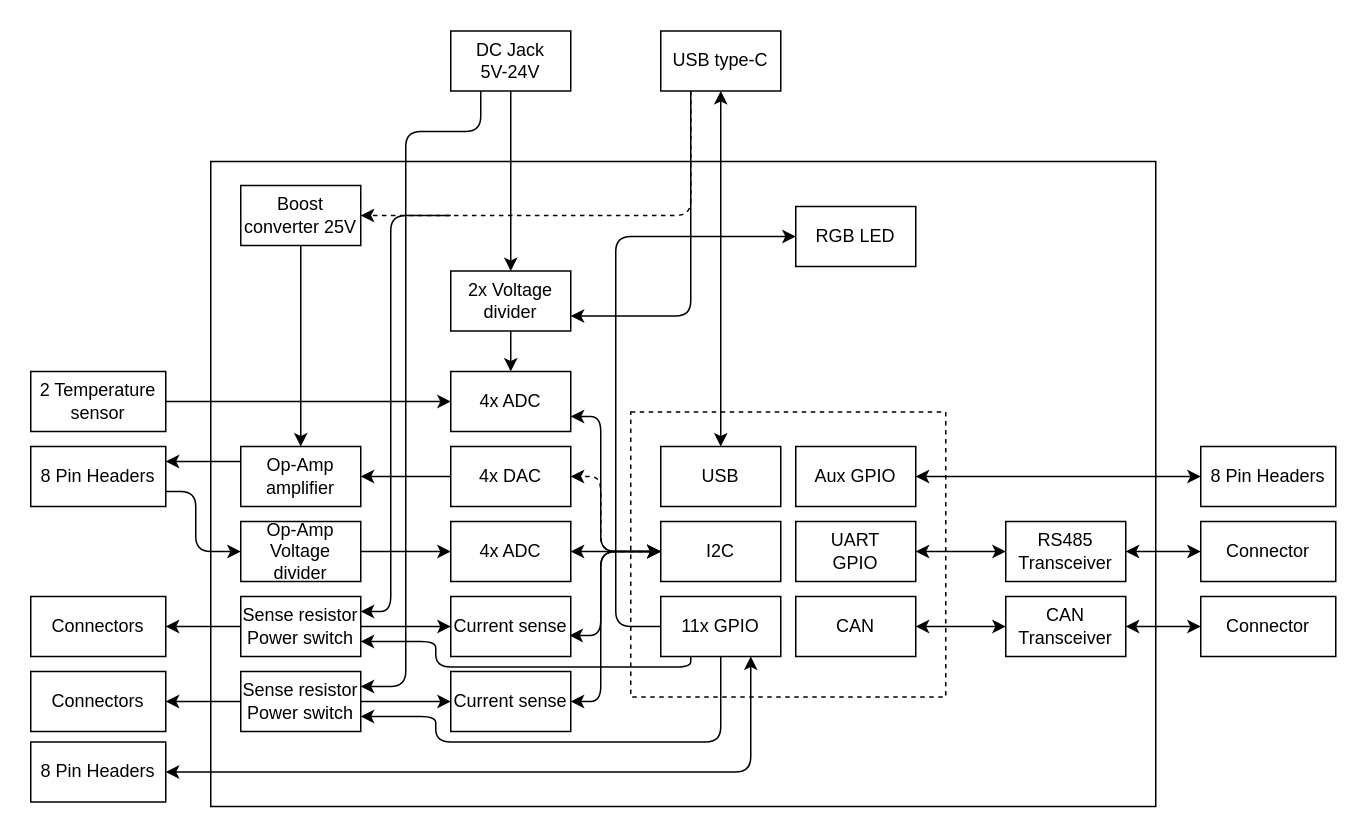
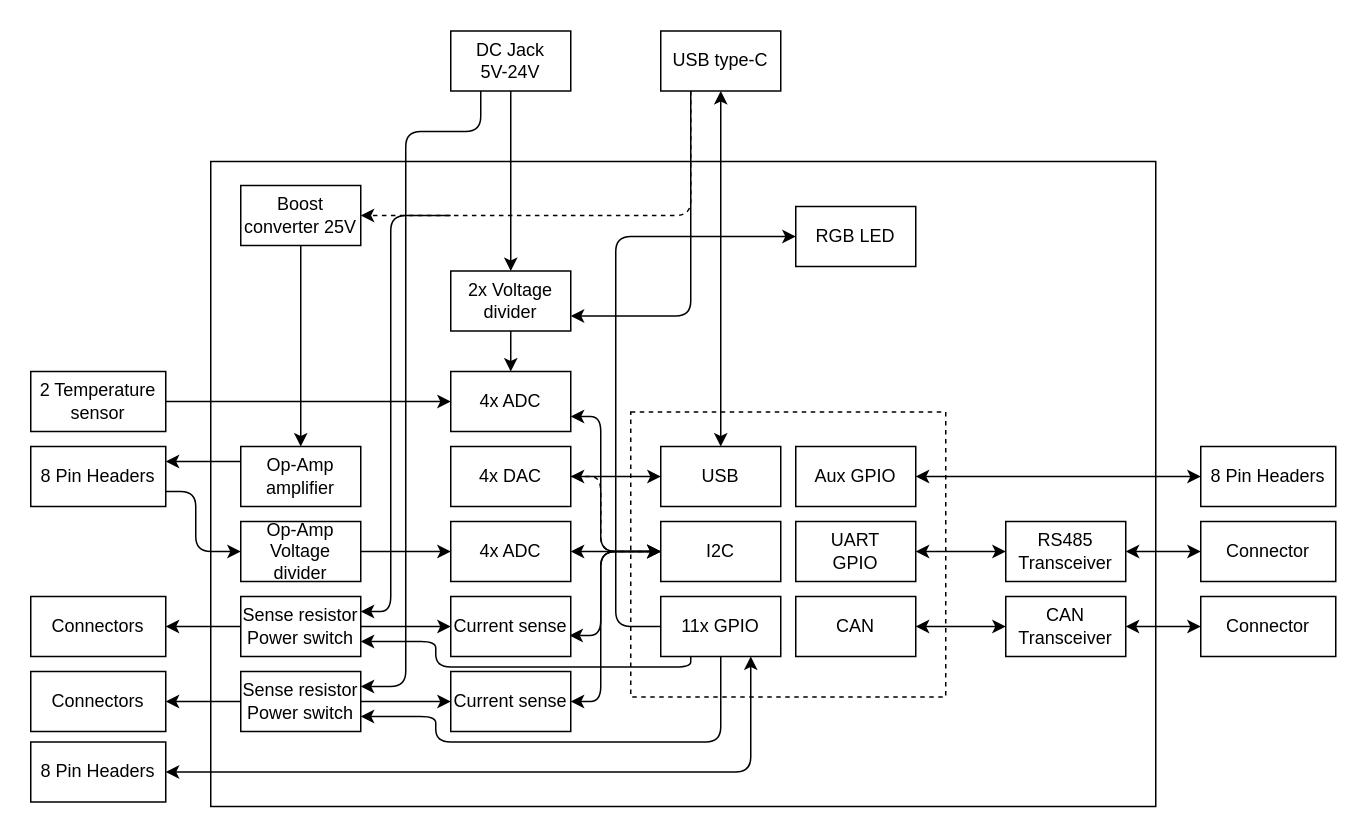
(411, 476) -> (624, 476)
